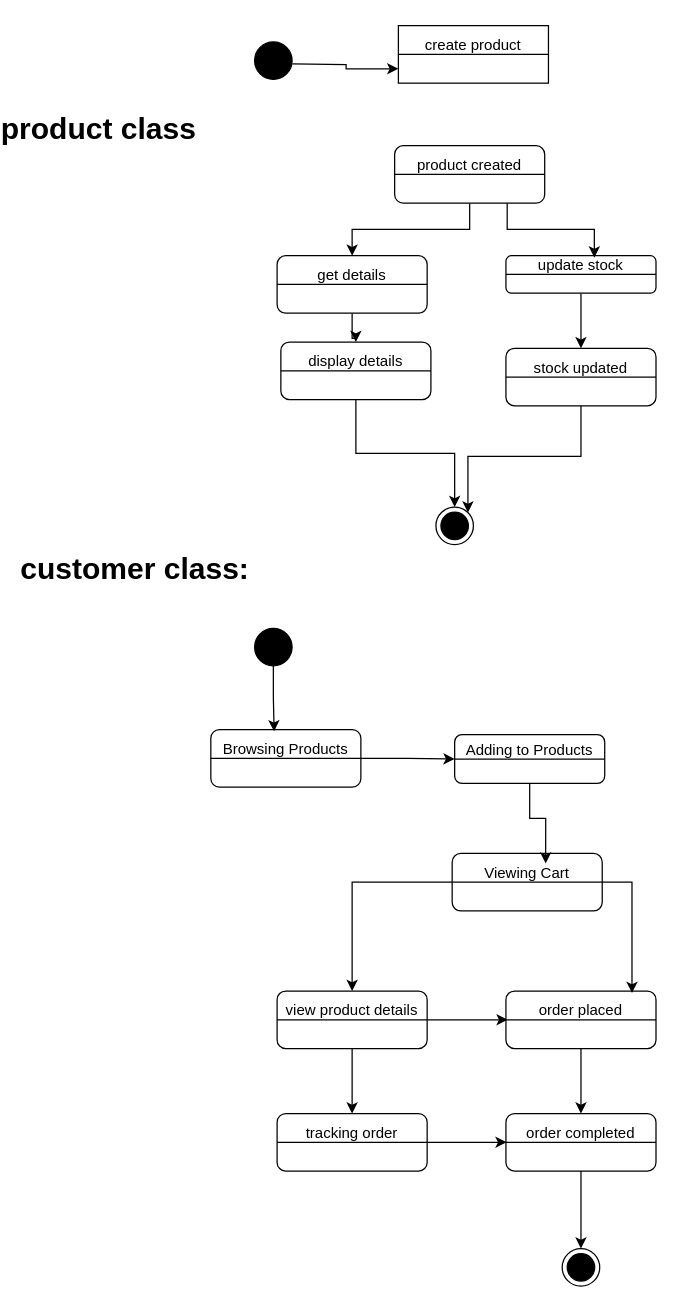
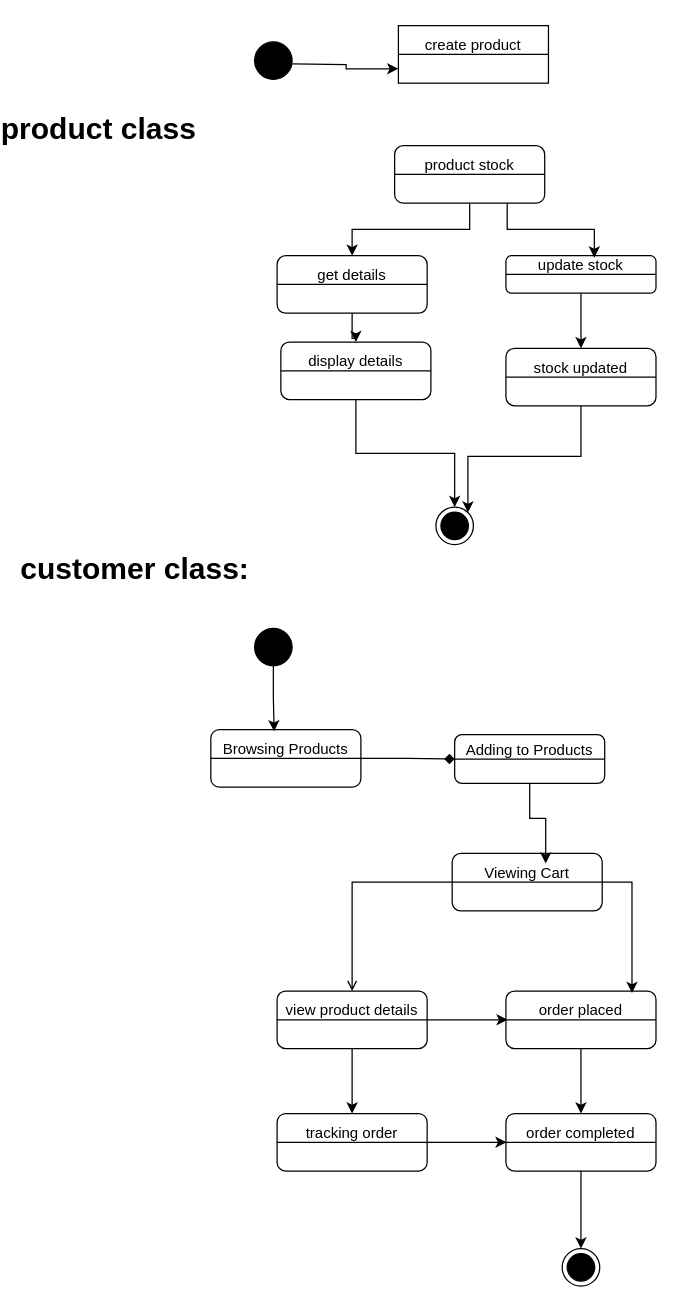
(469, 174) -> (469, 174)
(444, 759) -> (444, 759)
(352, 981) -> (352, 982)
